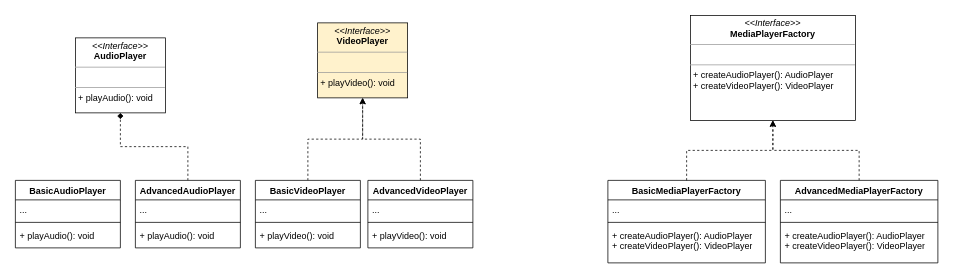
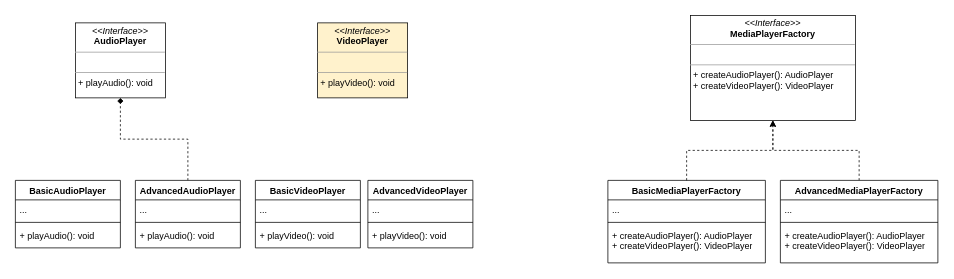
(120, 75) -> (120, 60)
(313, 139) -> none
(413, 139) -> none
